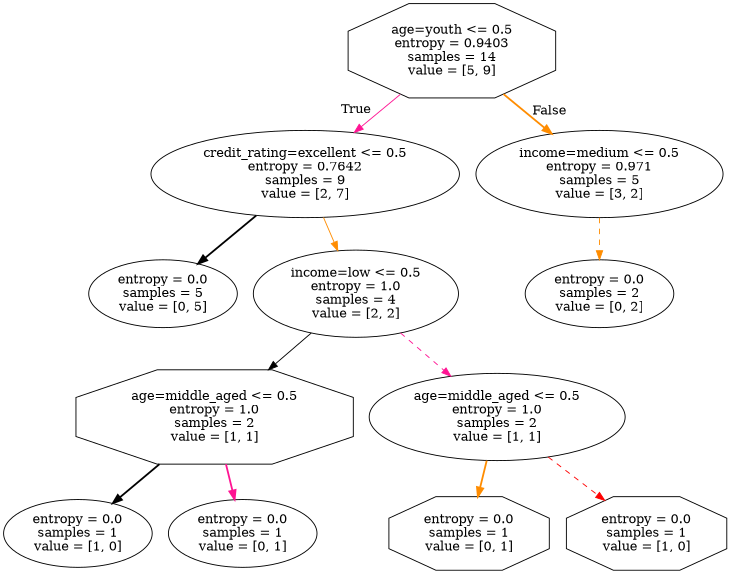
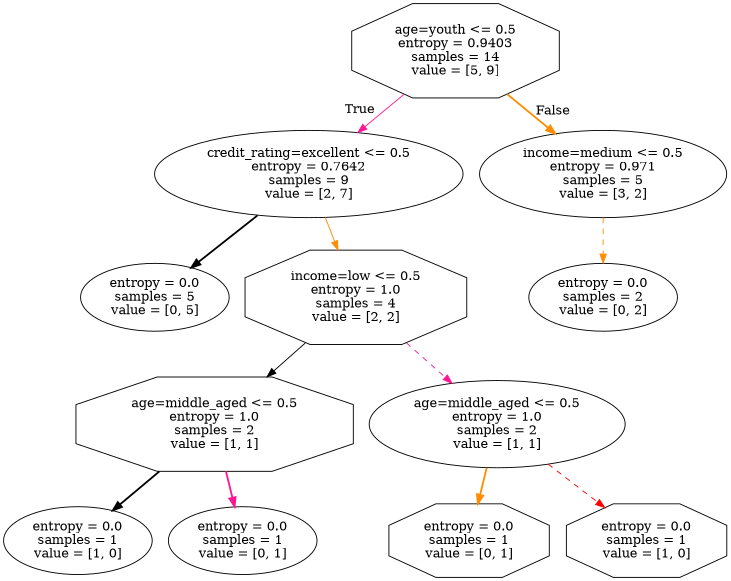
(356, 294) -> (356, 297)
